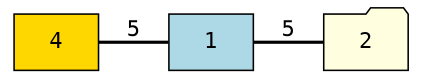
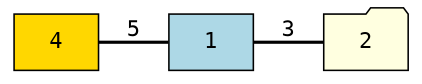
(289, 30) -> (289, 30)
